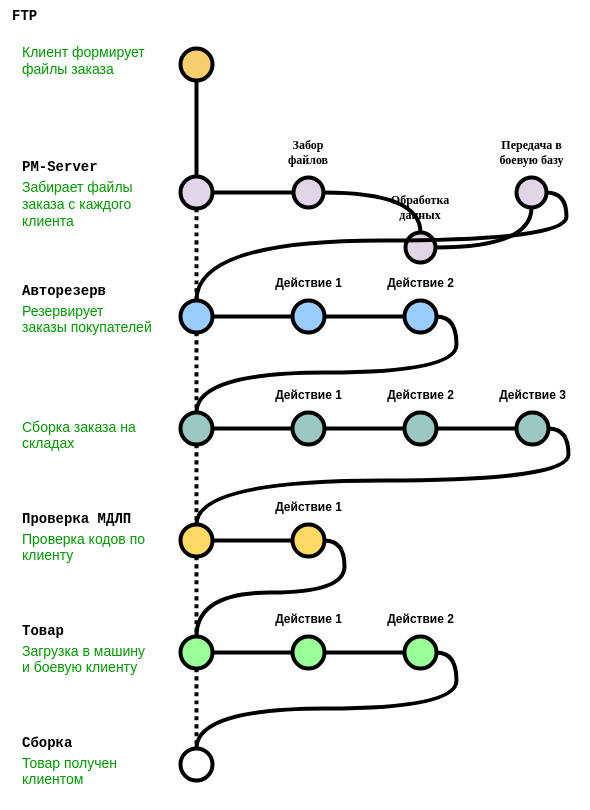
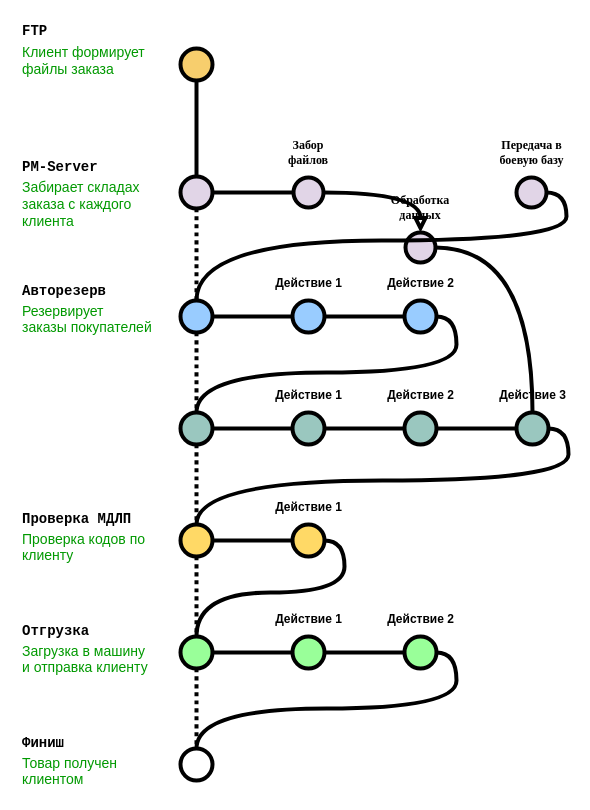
(36, 16) -> (46, 31)
(394, 202) -> (391, 198)
(88, 205) -> (88, 205)
(493, 242) -> (518, 309)
(87, 435) -> none
(42, 631) -> (54, 631)
(88, 659) -> (88, 659)
(46, 743) -> (42, 743)
